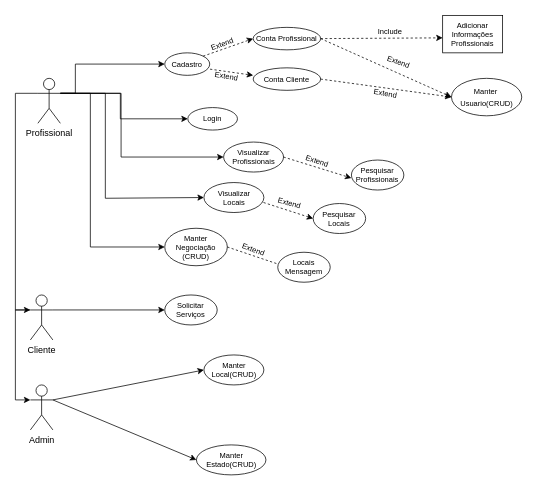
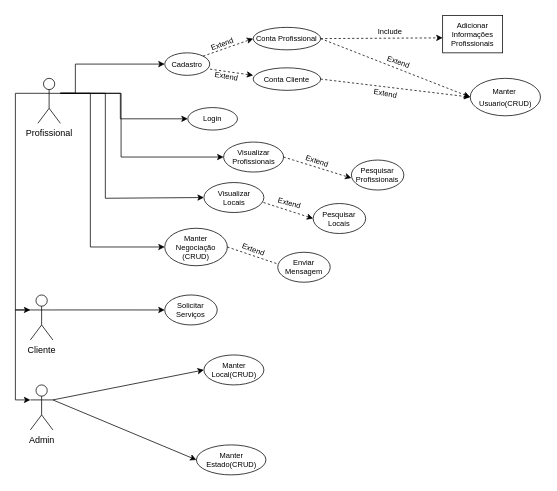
(487, 97) -> (506, 97)
(304, 267) -> (304, 267)
